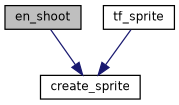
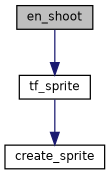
(63, 47) -> (55, 46)
